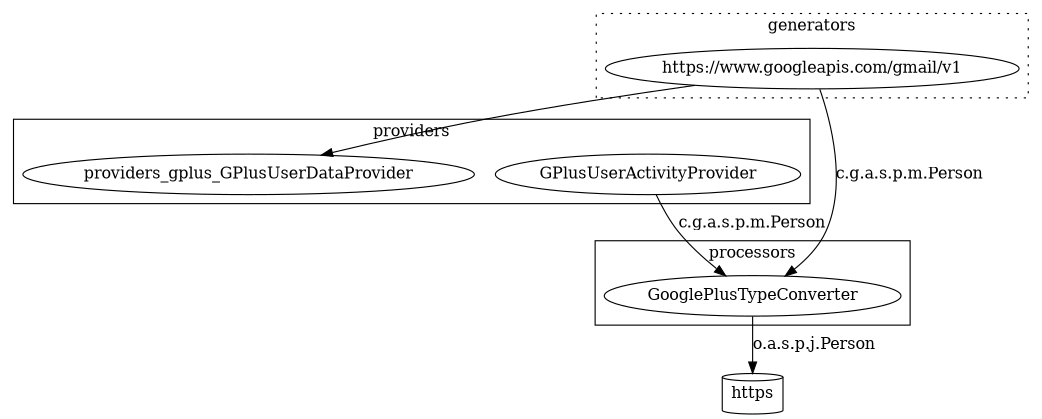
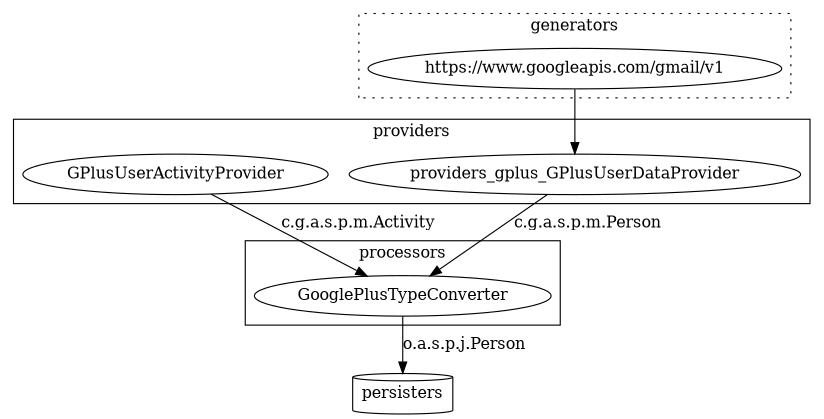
(836, 185) -> (493, 232)
(752, 223) -> (358, 223)
(753, 394) -> (403, 394)
